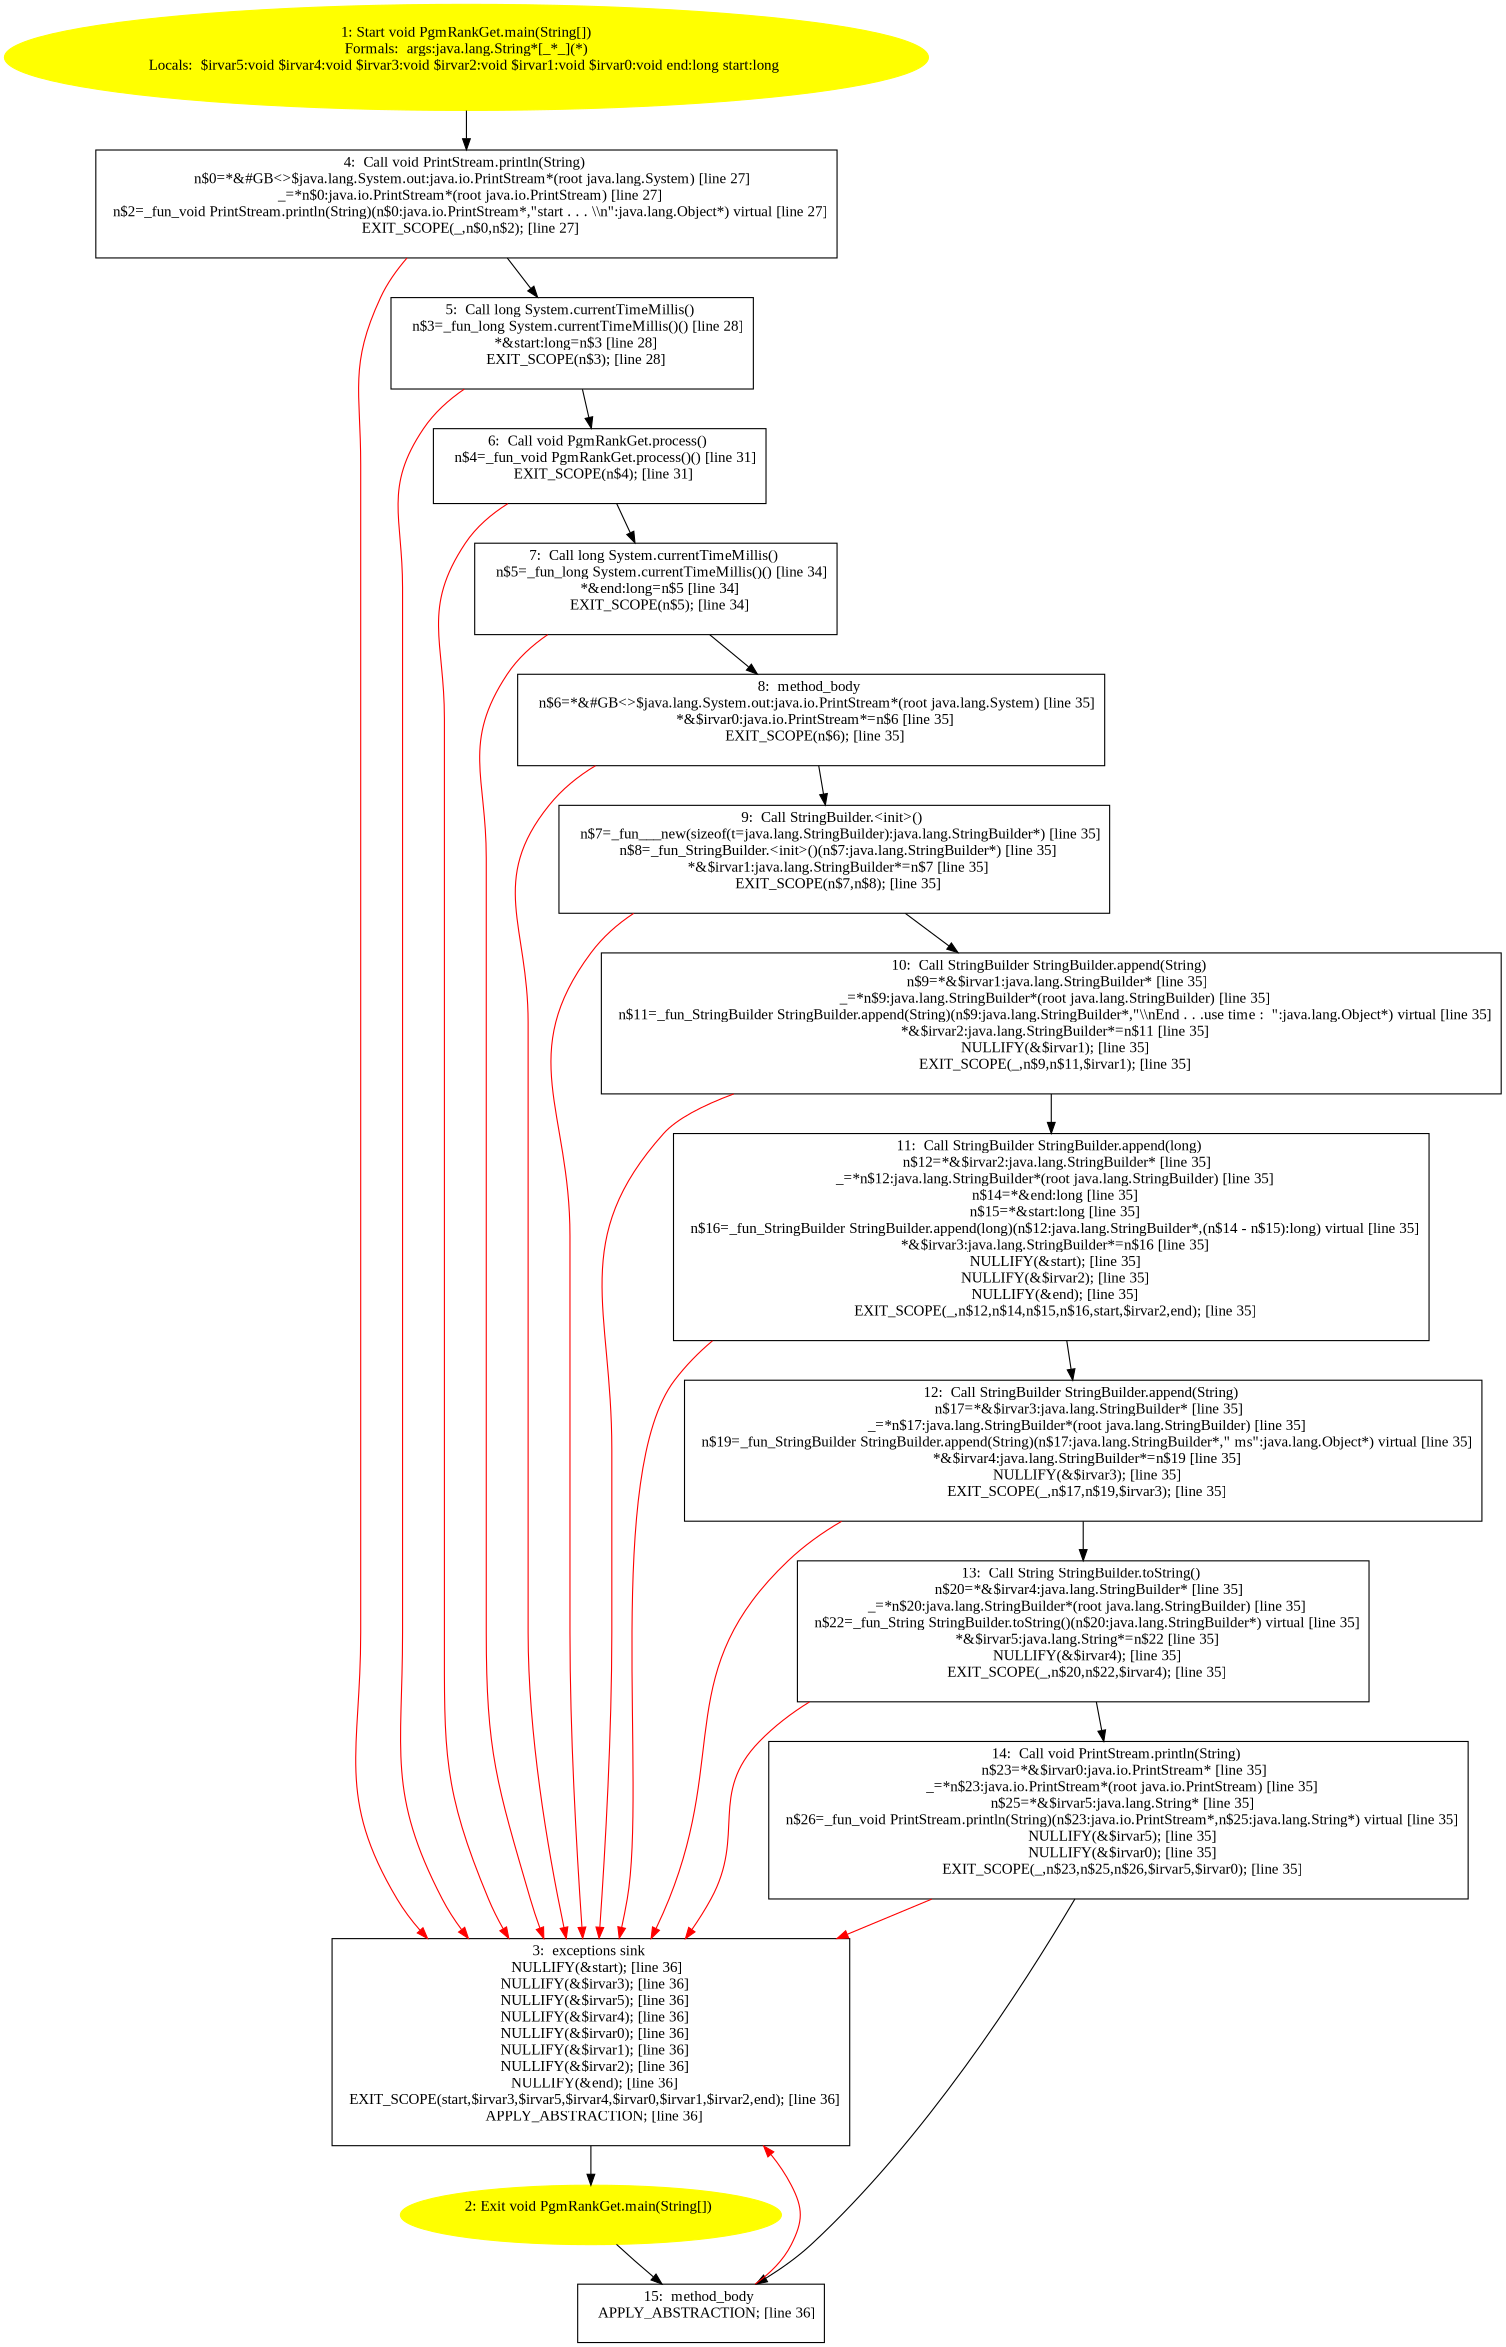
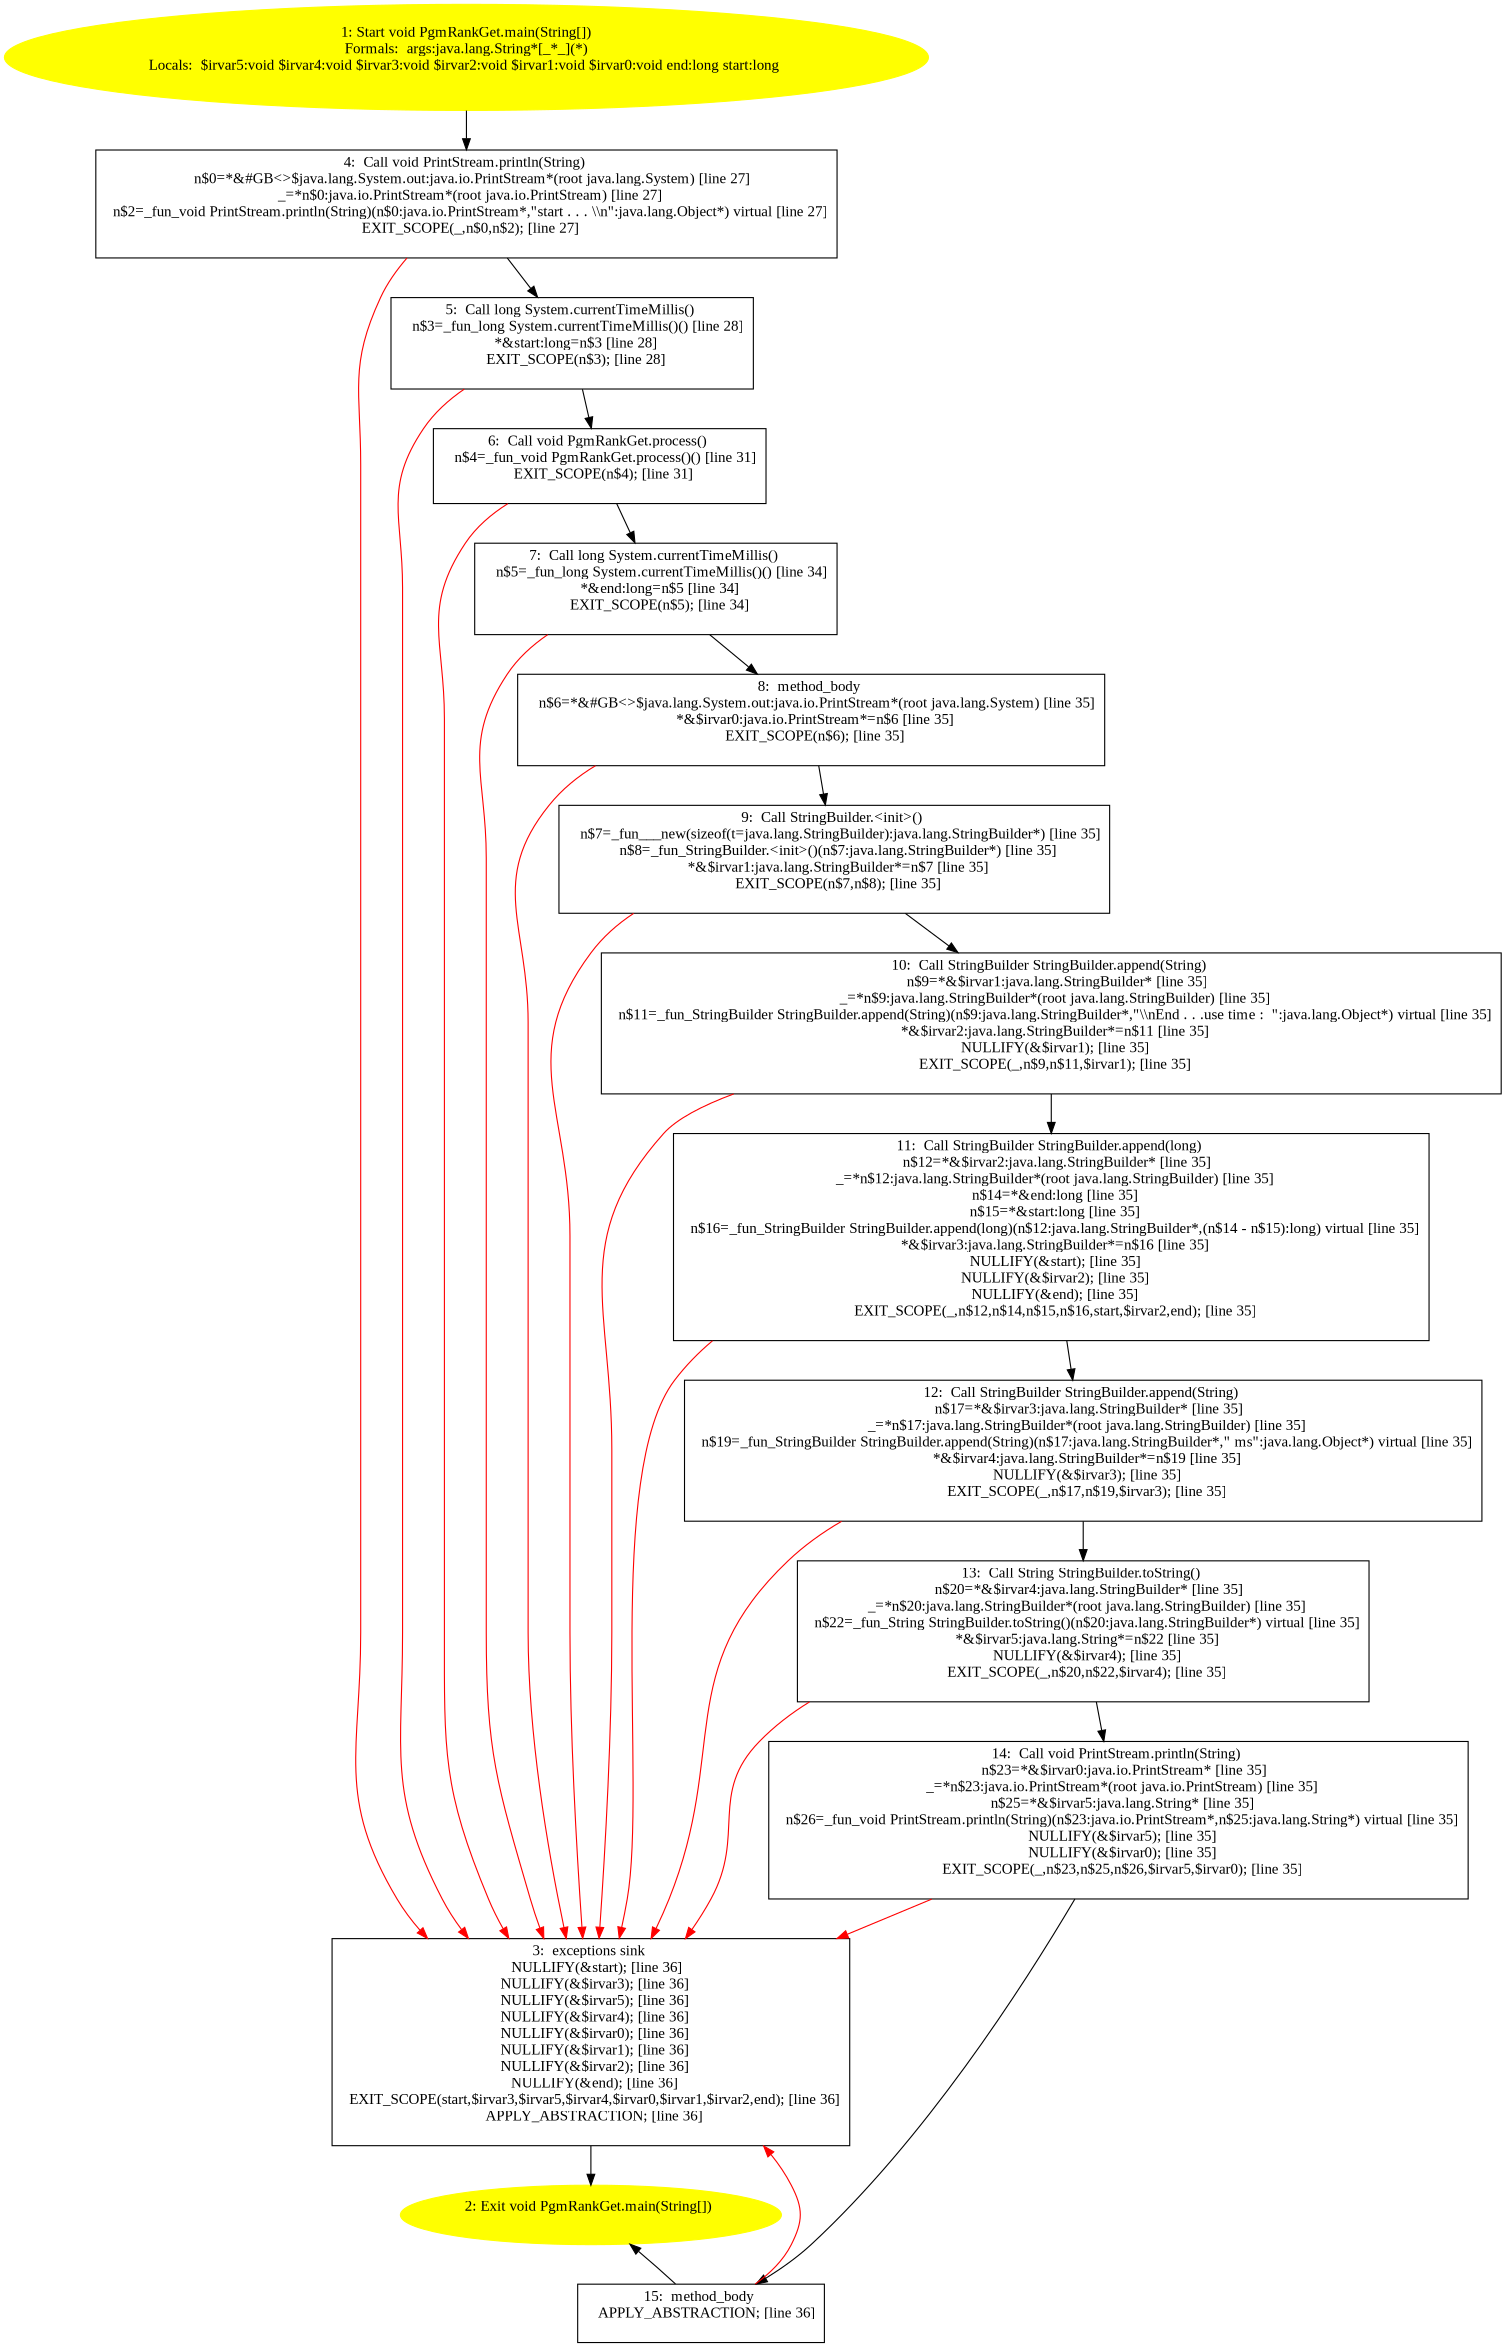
(635, 2261) -> (657, 2267)
